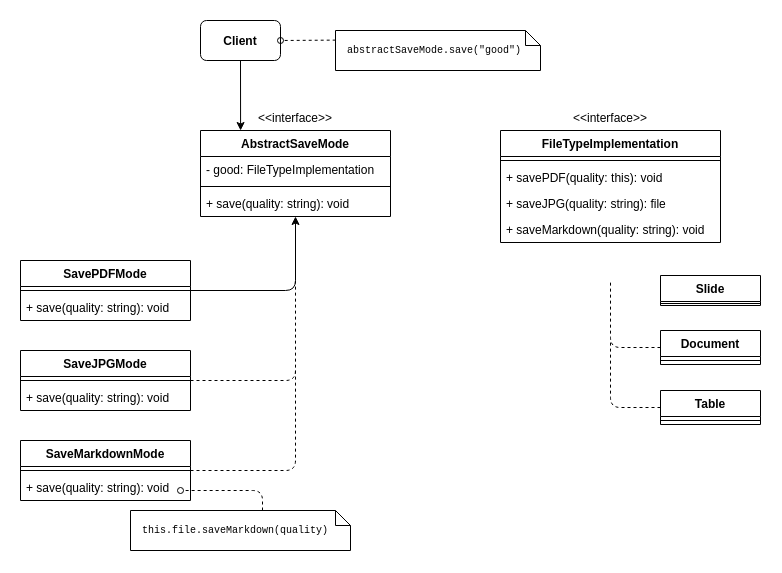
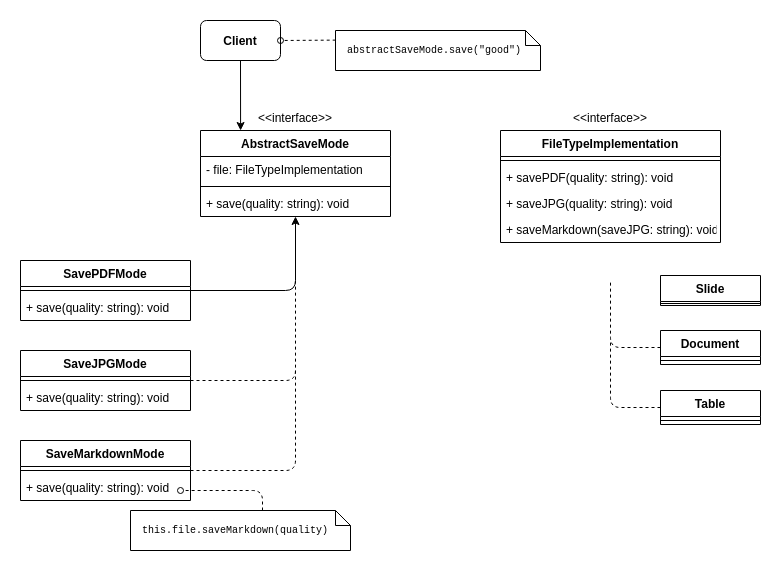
(296, 170) -> (293, 170)
(593, 178) -> (599, 178)
(598, 204) -> (599, 204)
(616, 230) -> (619, 230)
